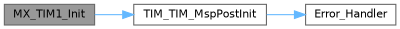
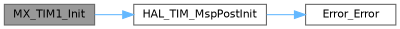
(200, 15) -> (200, 15)
(351, 15) -> (351, 15)
